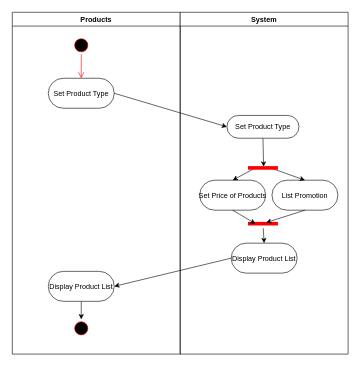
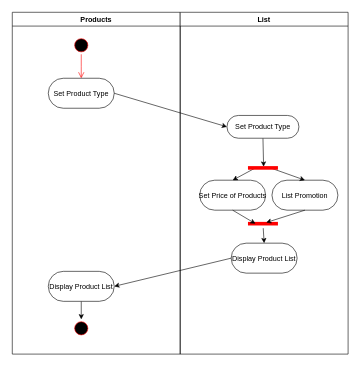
(264, 20) -> (264, 20)
